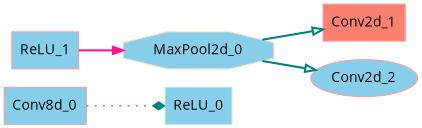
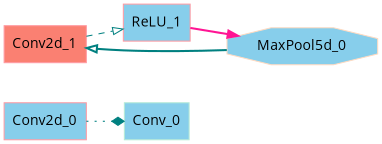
none -> (100, 34)
(199, 50) -> (302, 46)
(364, 78) -> none
(45, 106) -> (45, 121)
(199, 106) -> (157, 121)
